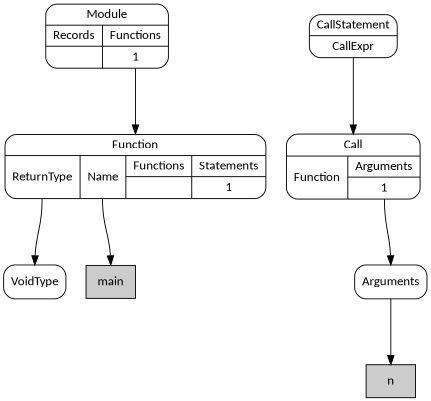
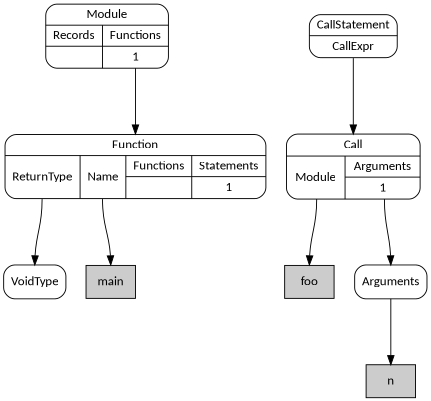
(317, 177) -> (316, 177)
none -> (309, 282)
